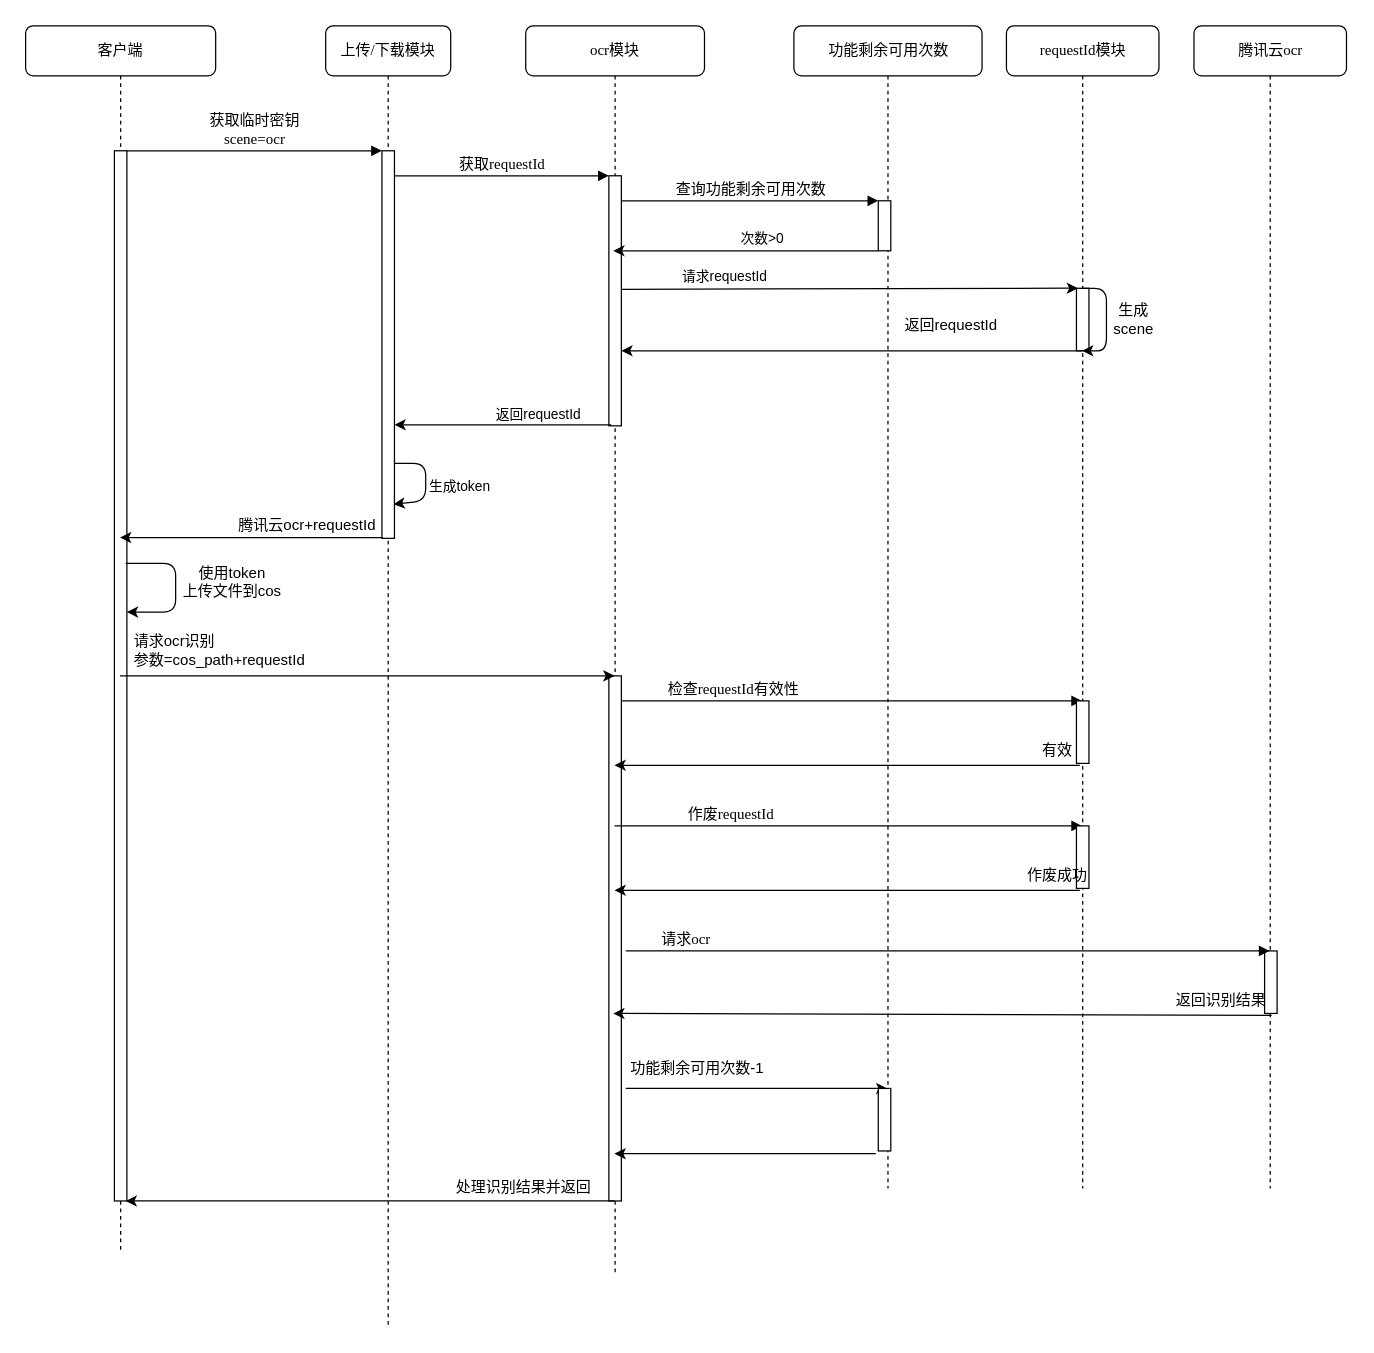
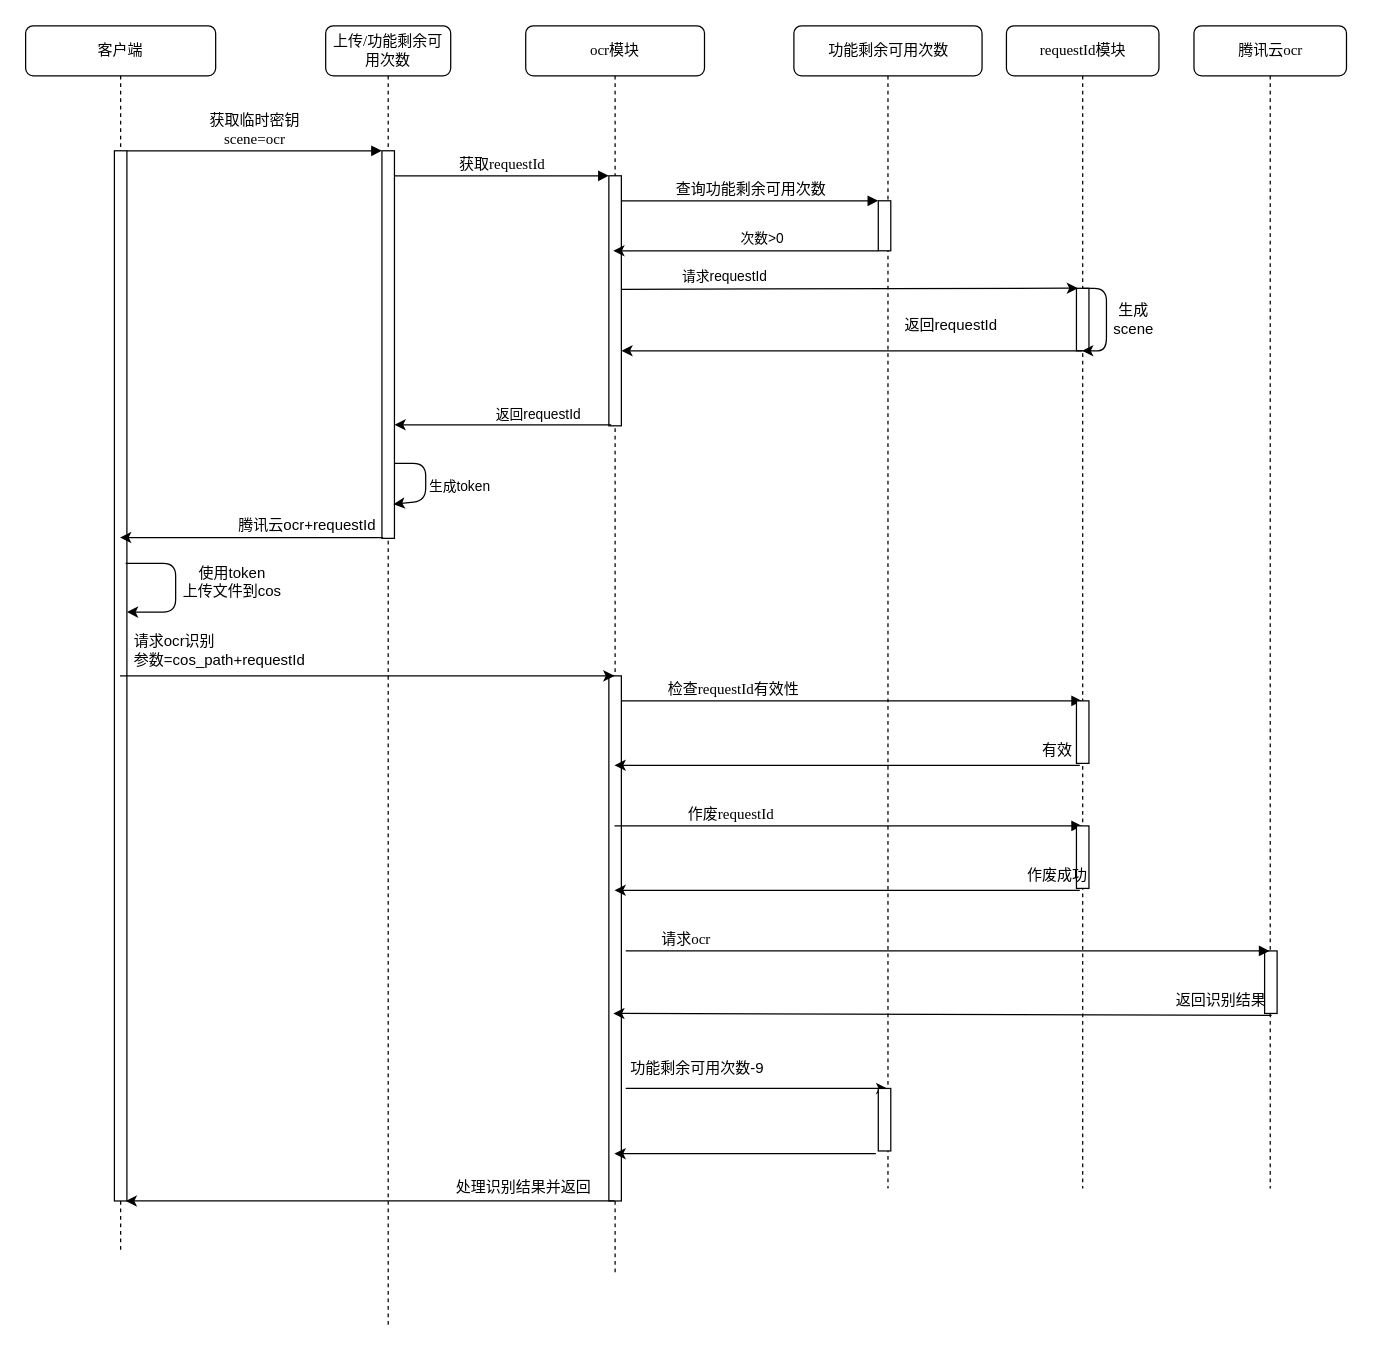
(388, 51) -> (388, 51)
(698, 1068) -> (698, 1068)
